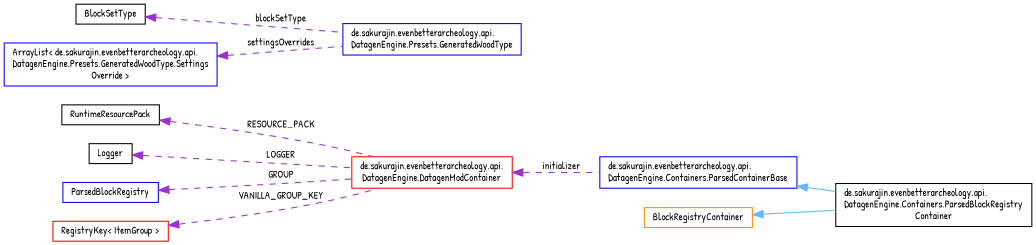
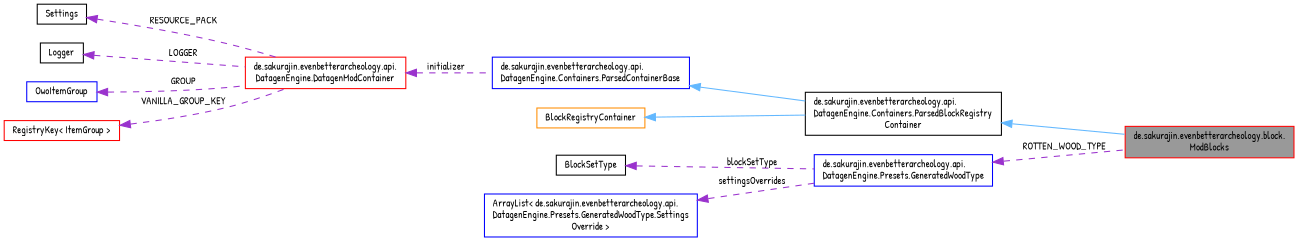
(111, 115) -> (62, 14)
none -> (1210, 142)
(111, 192) -> (62, 92)
